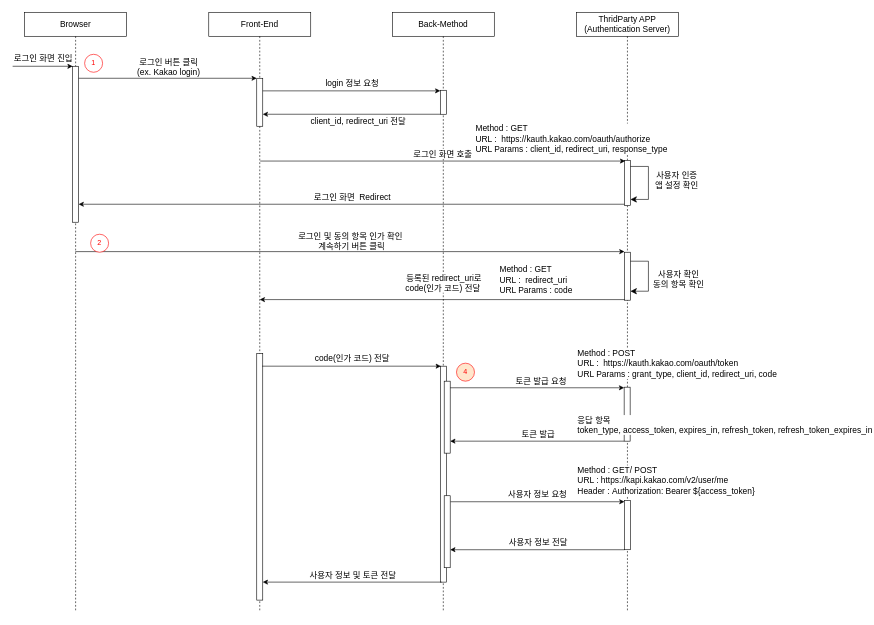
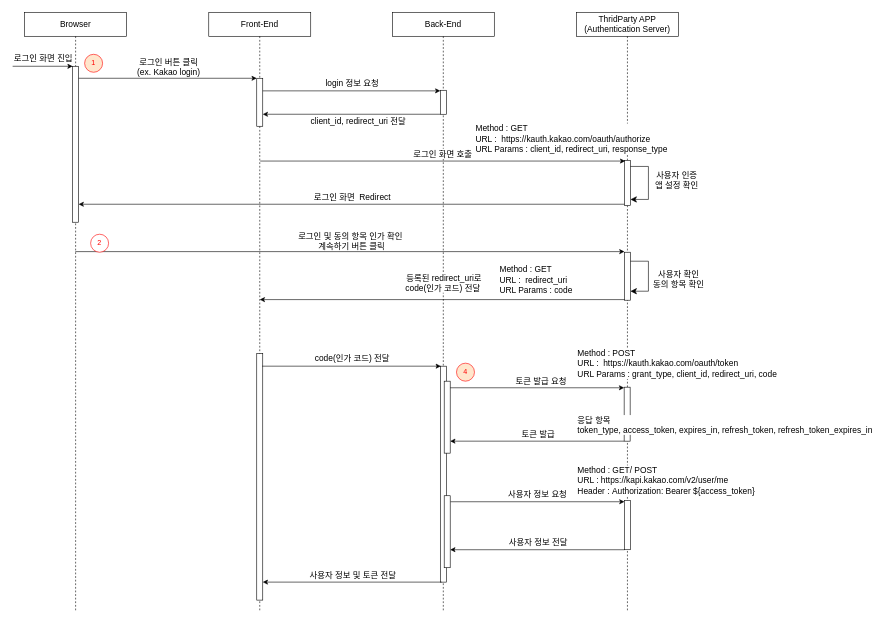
(443, 24) -> (443, 24)
(93, 63) -> (93, 63)
